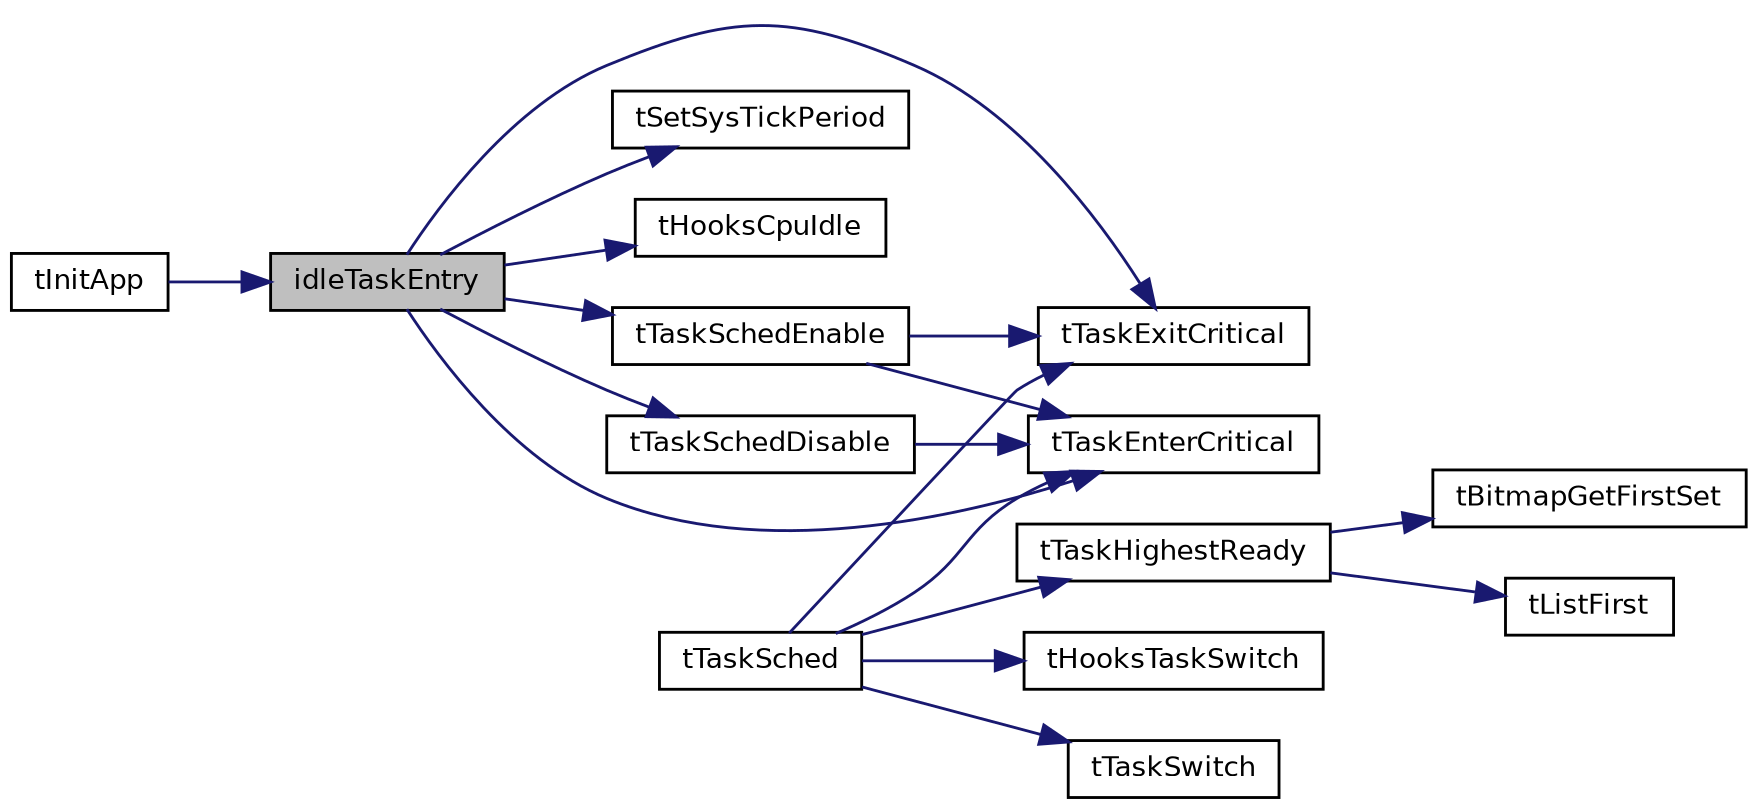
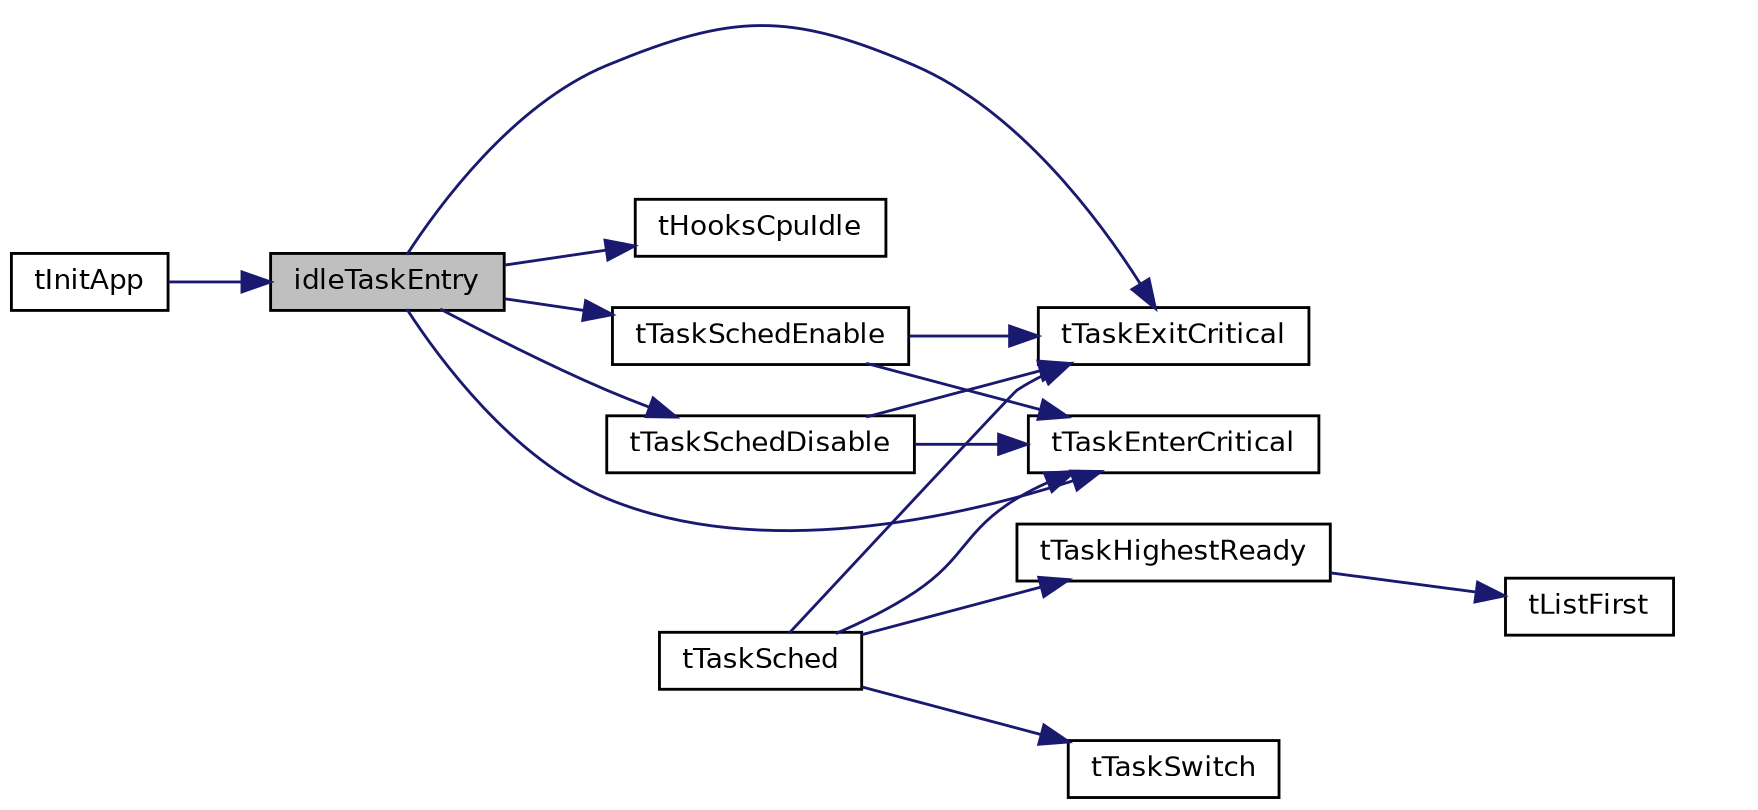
(761, 120) -> none
none -> (931, 400)
(1590, 498) -> none
(1174, 661) -> none
